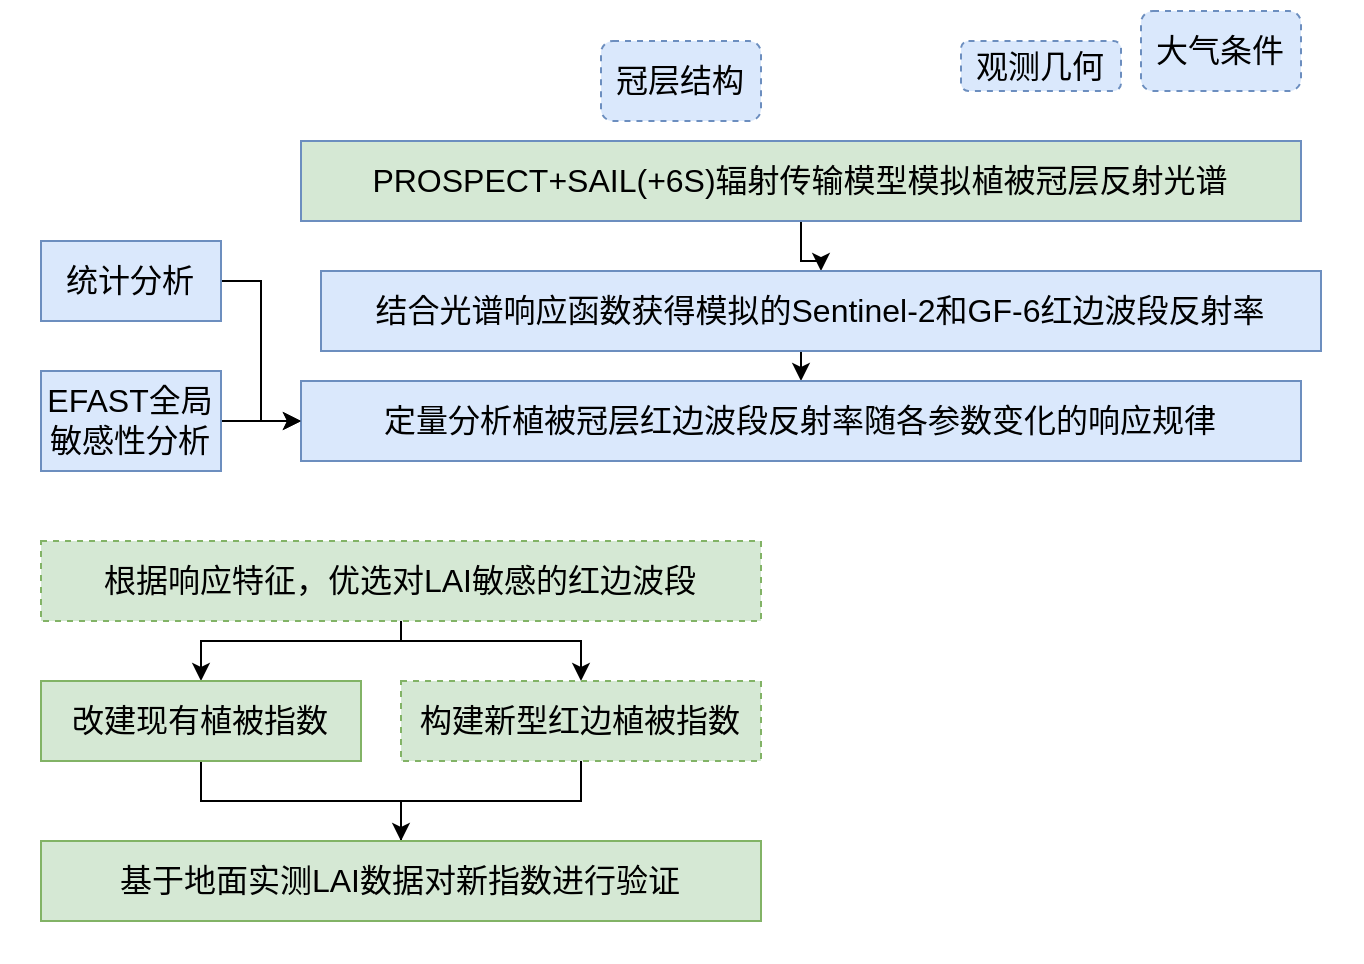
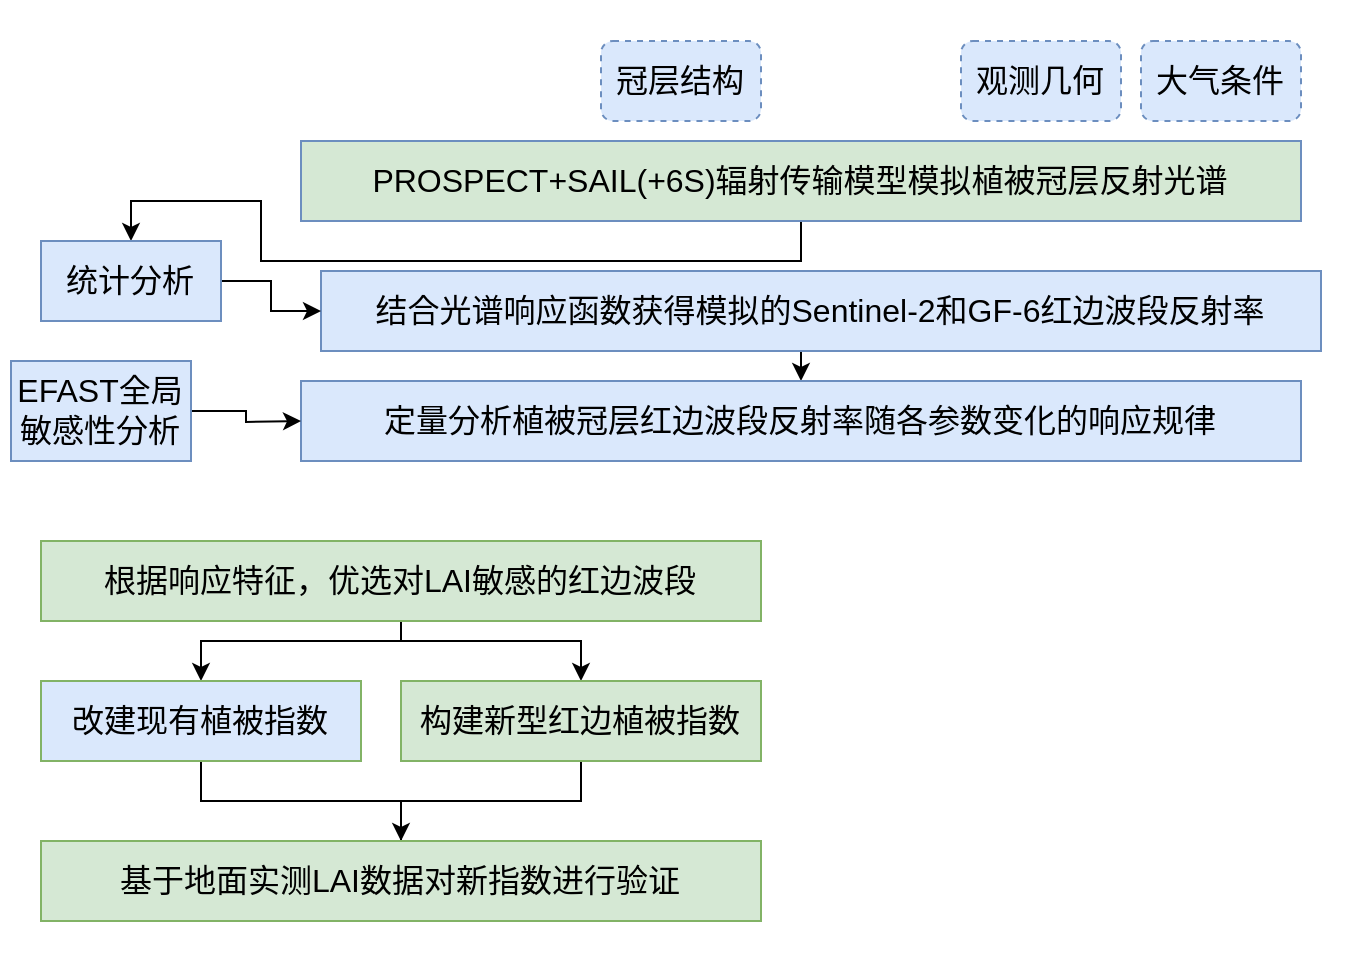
(1221, 51) -> (1221, 81)
(1041, 66) -> (1041, 81)
(810, 261) -> (424, 261)
(261, 348) -> (271, 308)
(131, 421) -> (101, 411)
(401, 581) -> (401, 581)
(201, 721) -> (201, 721)
(581, 721) -> (581, 721)
